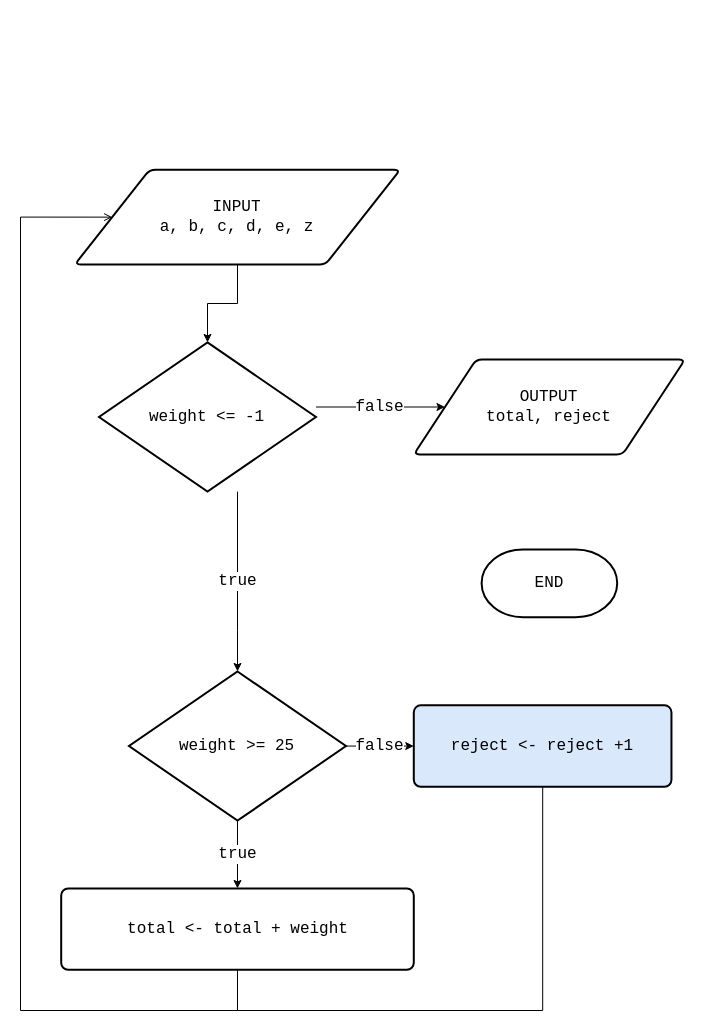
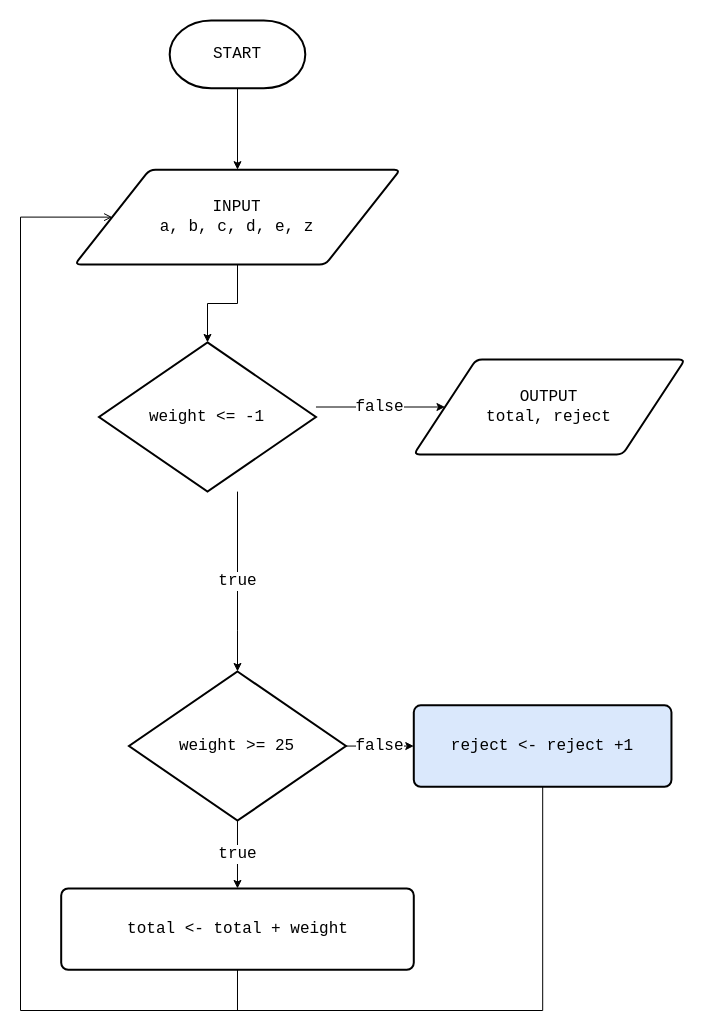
none -> (237, 54)
none -> (238, 126)
(549, 583) -> none
